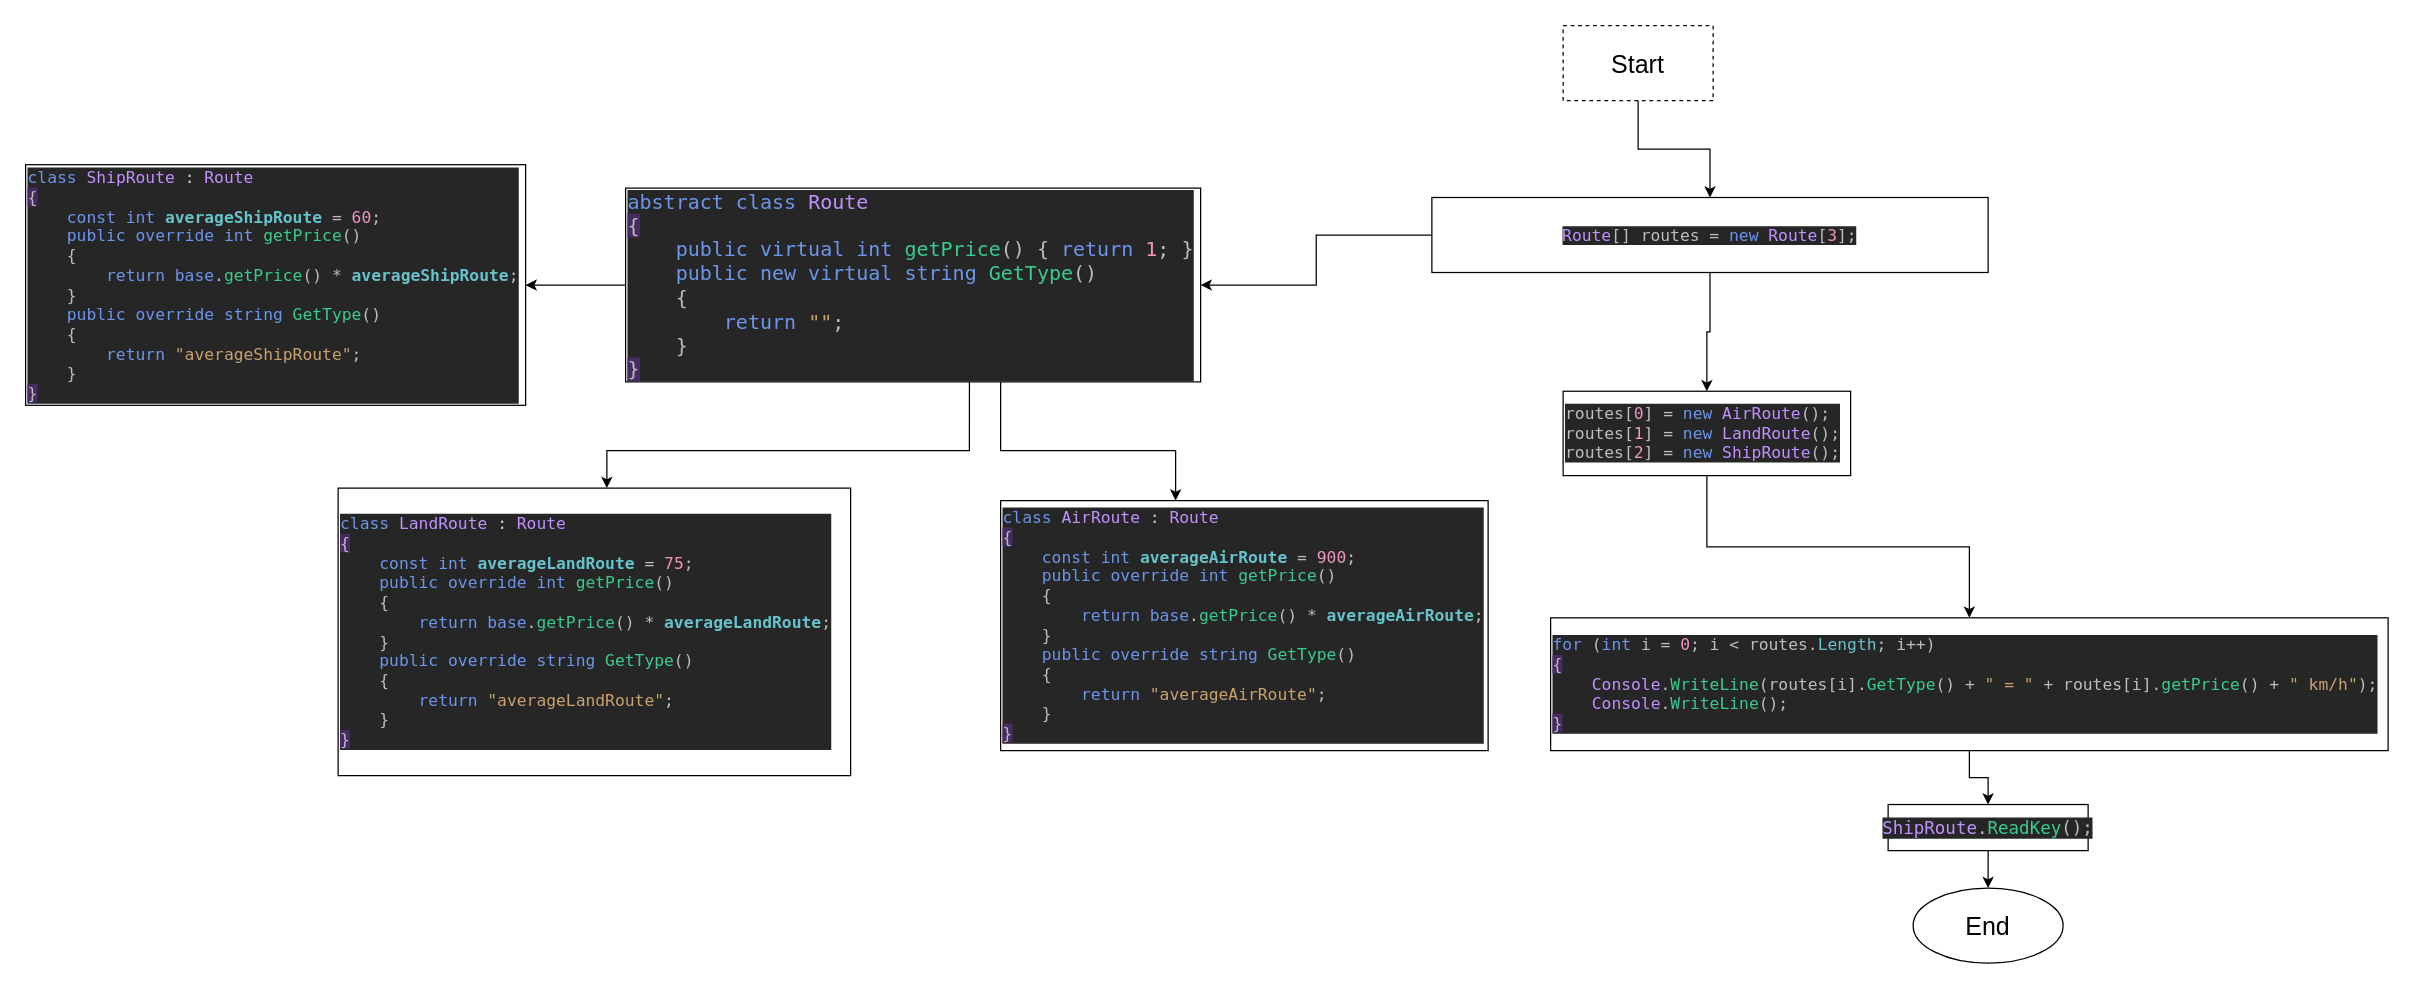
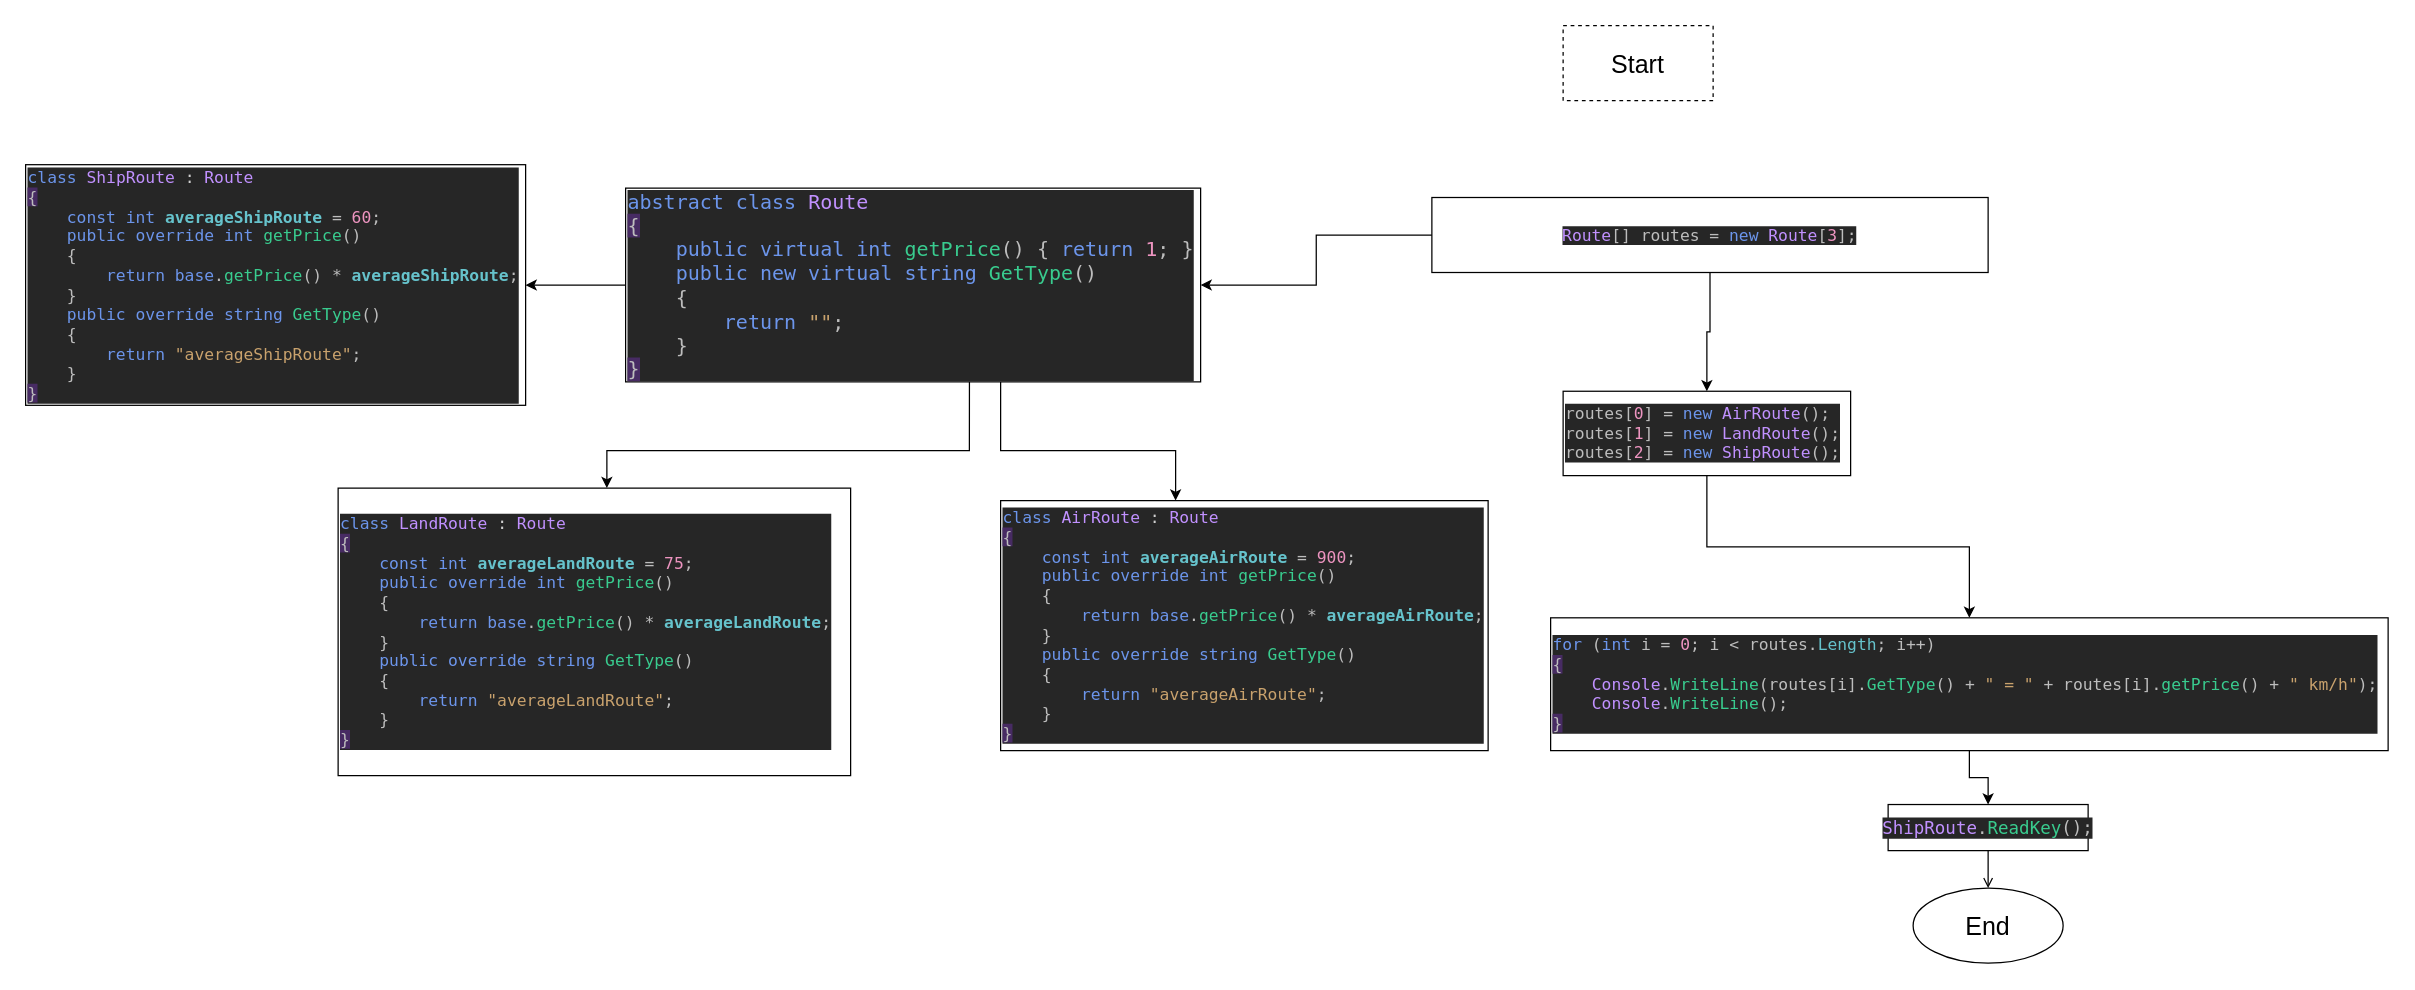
(1670, 149) -> none
(1988, 878) -> (1988, 880)
